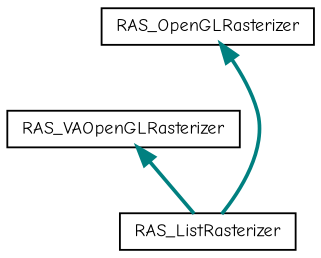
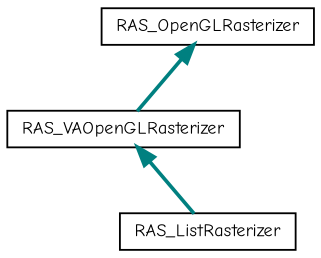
(259, 138) -> (160, 85)
